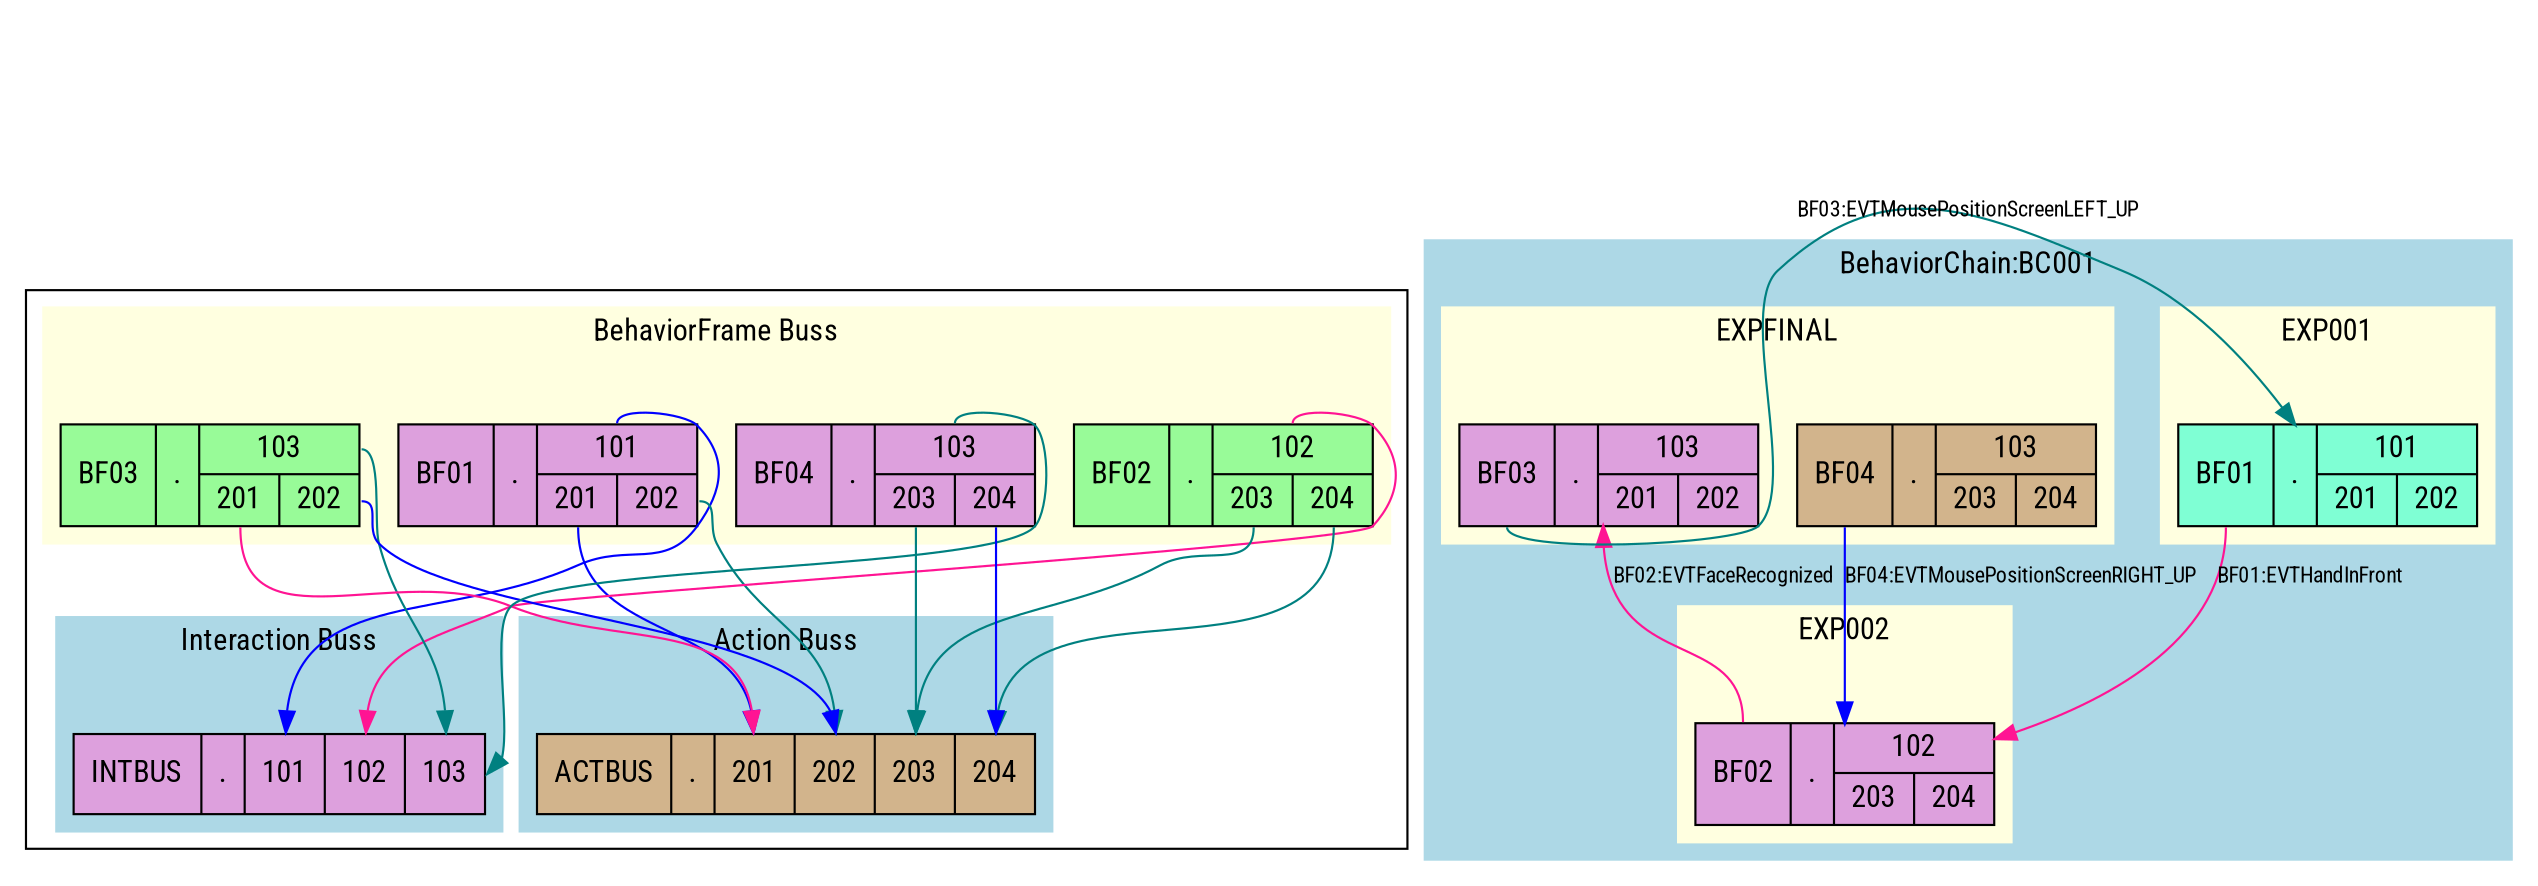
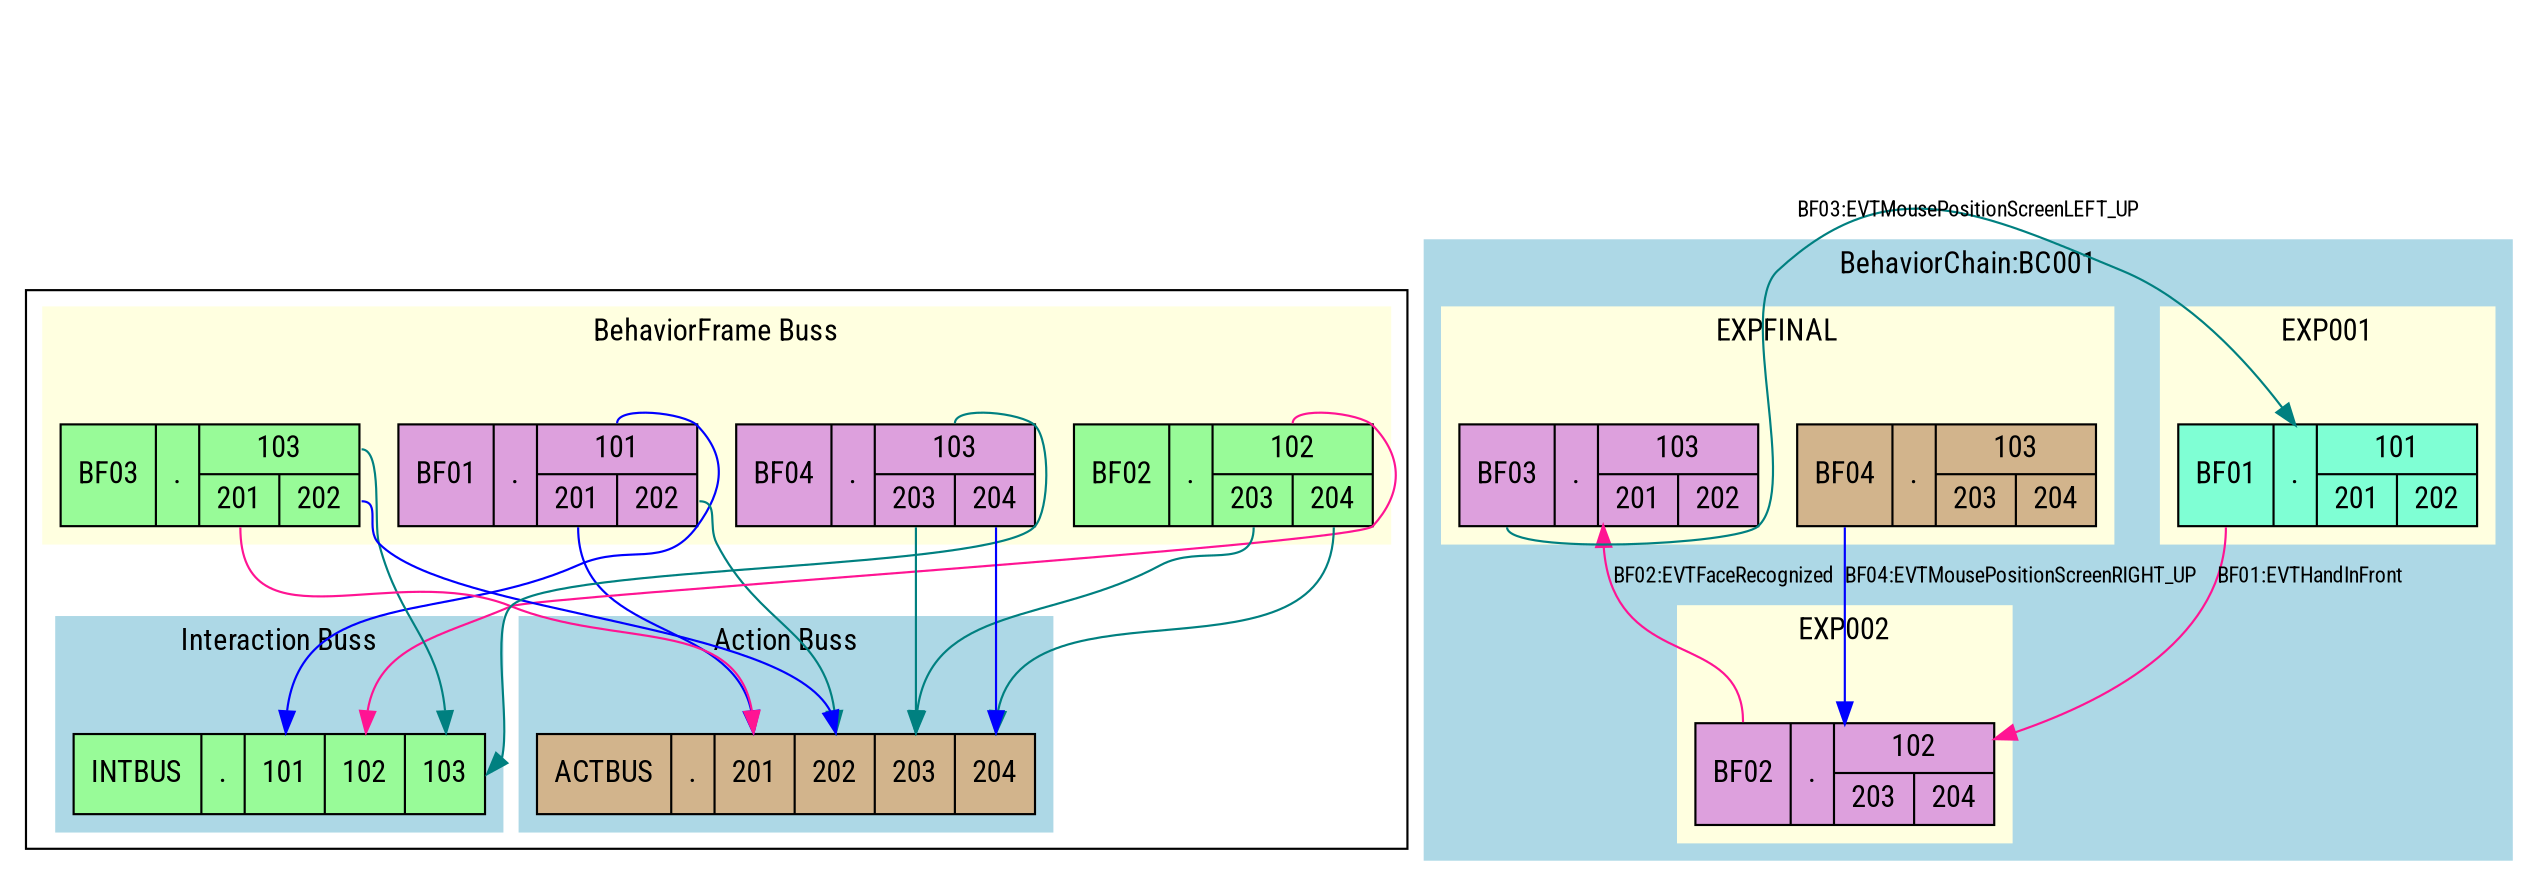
(279, 774) -> (279, 774)
